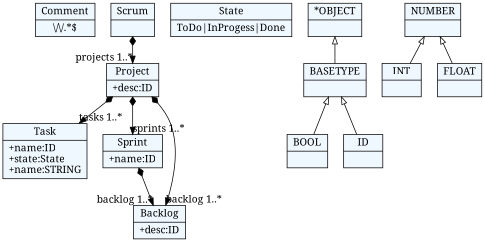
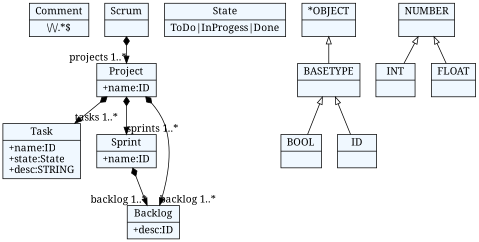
(133, 88) -> (127, 88)
(45, 170) -> (42, 170)
